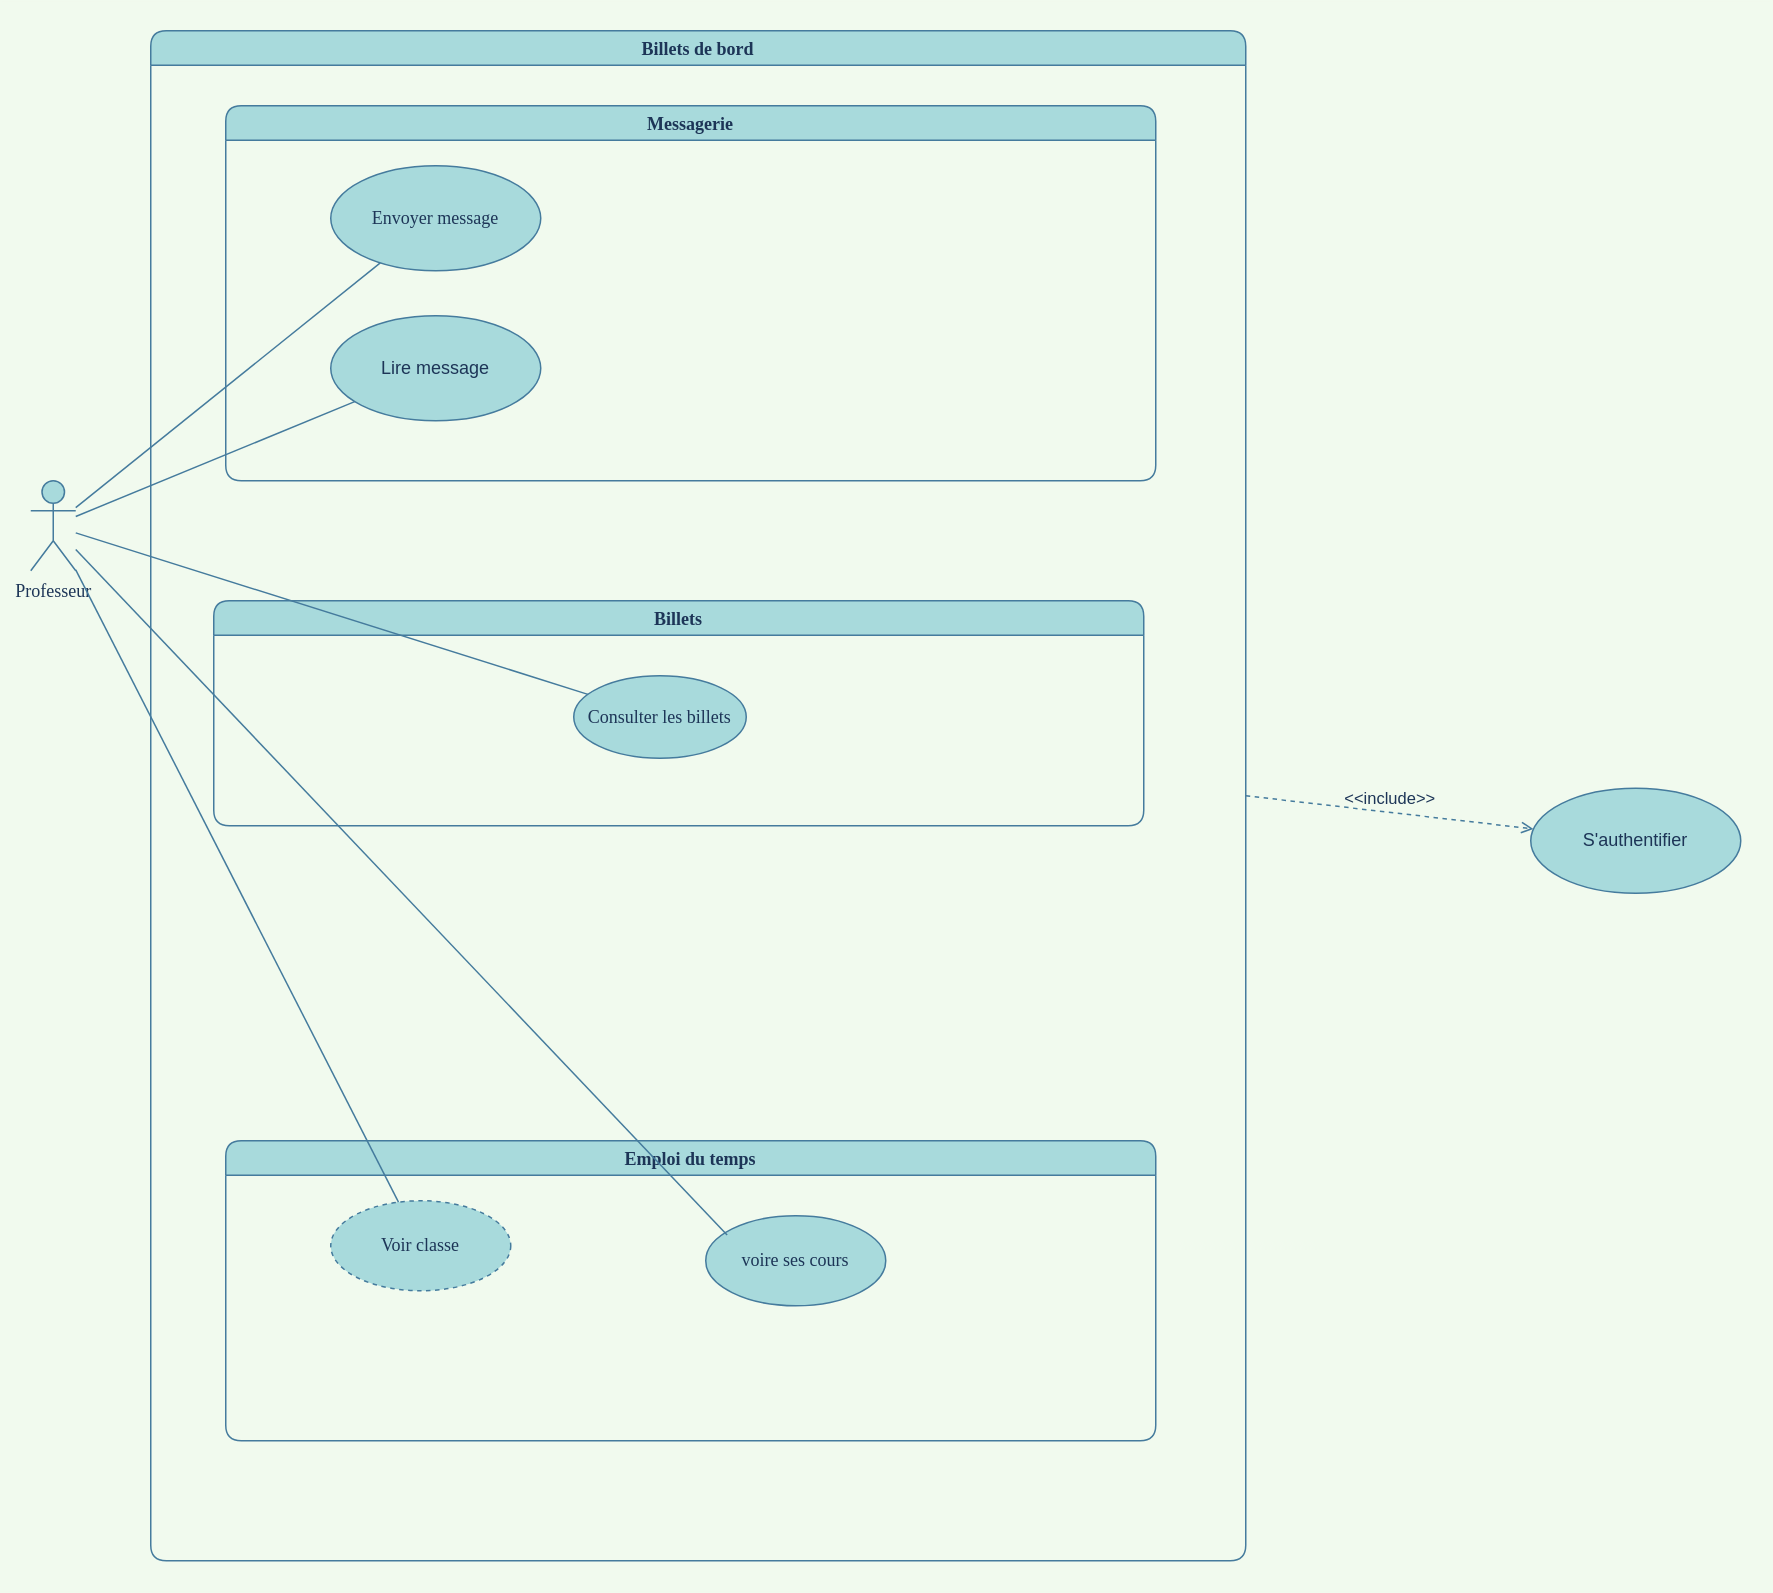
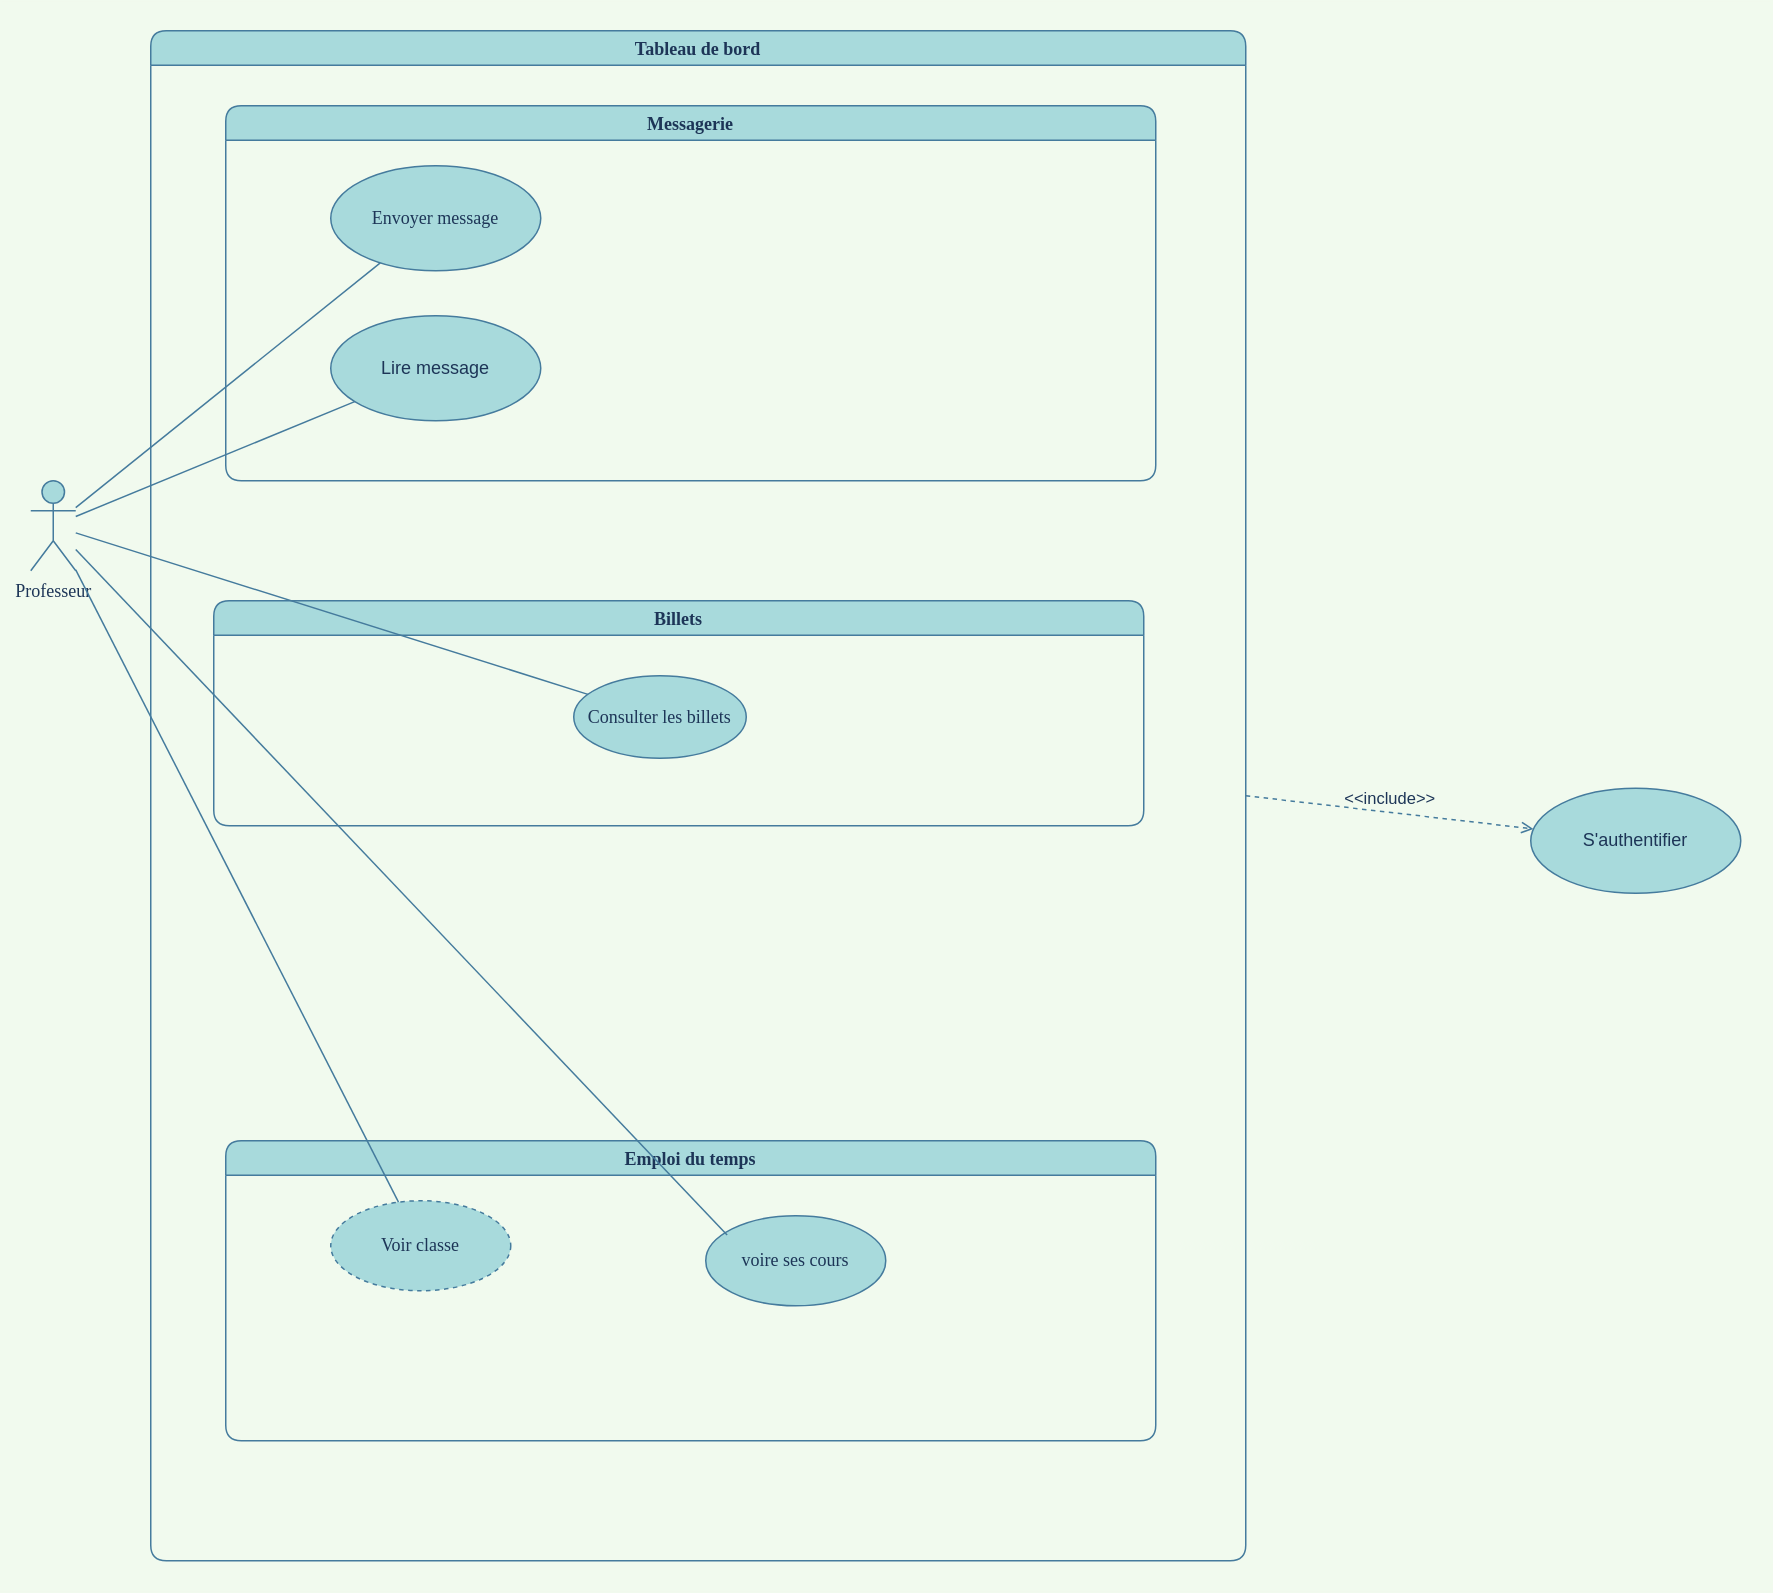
(698, 49) -> (698, 49)
